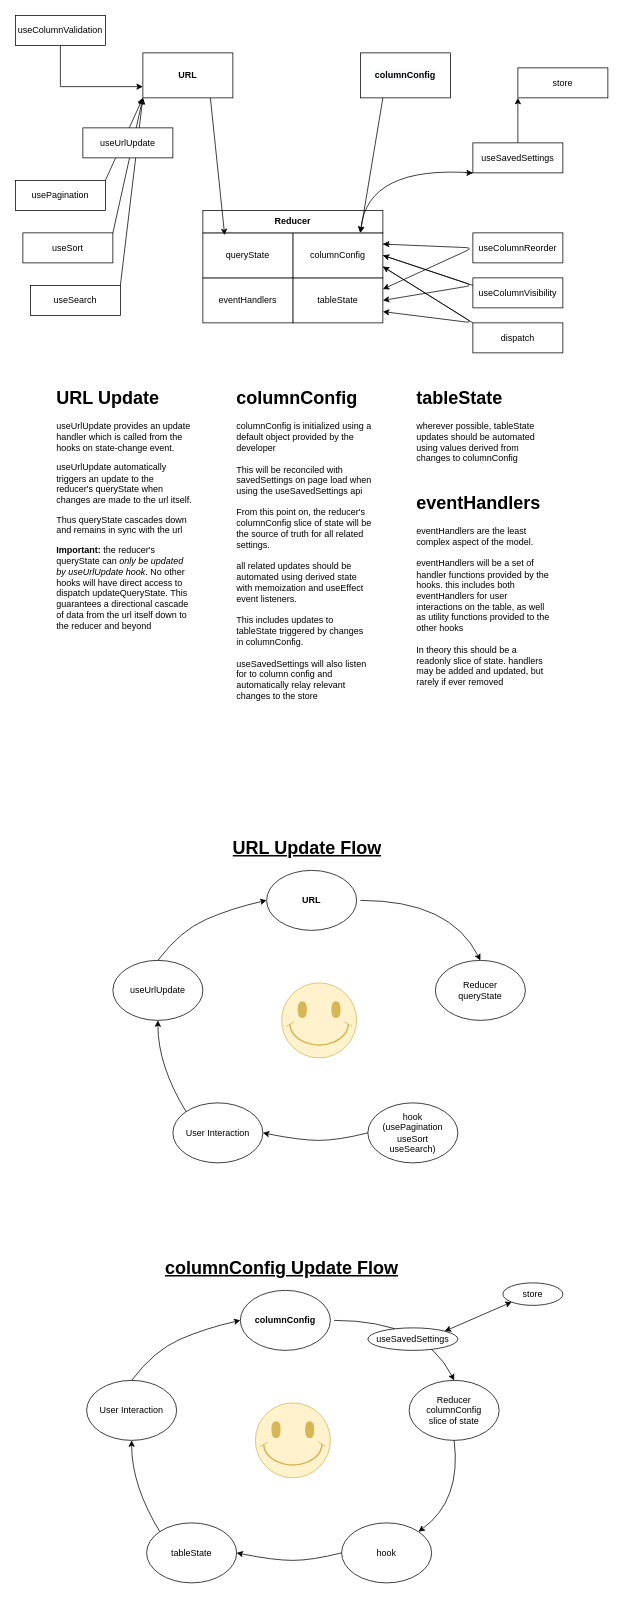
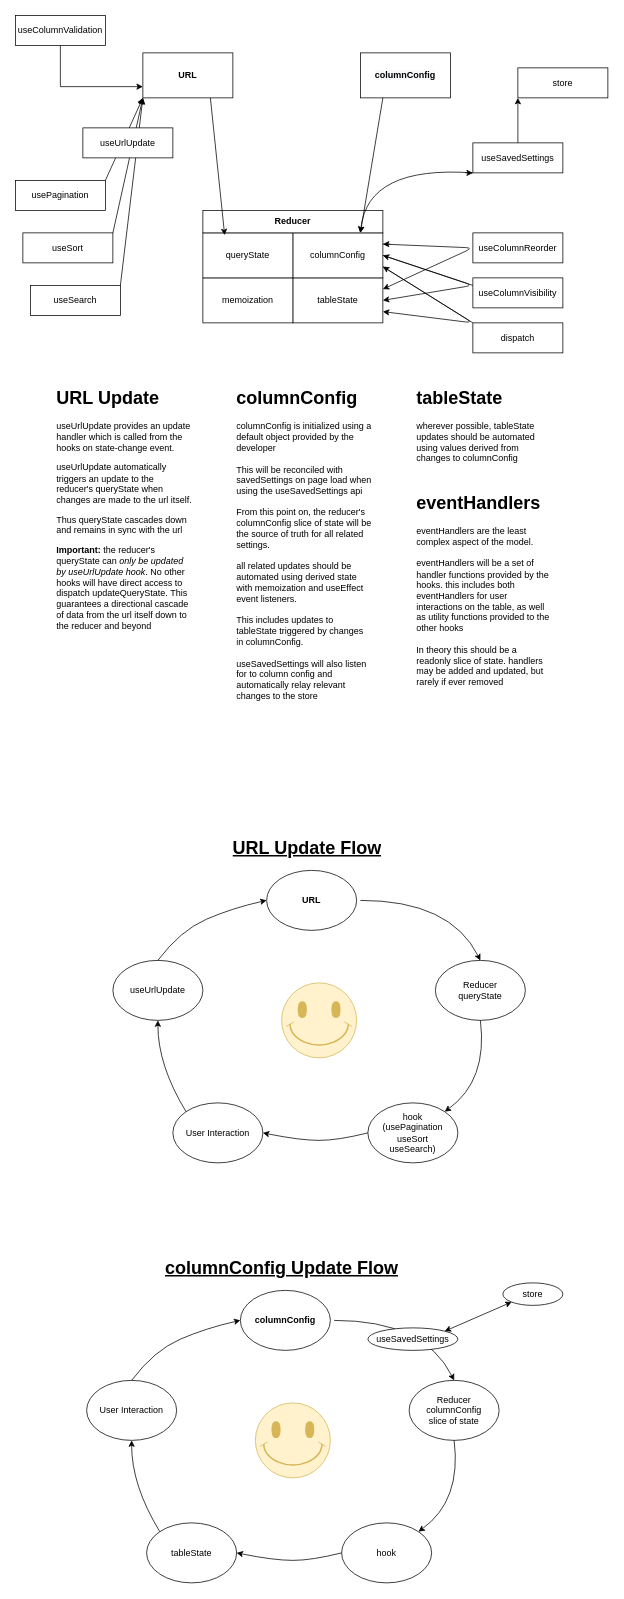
(248, 300) -> (248, 300)
none -> (477, 1069)
